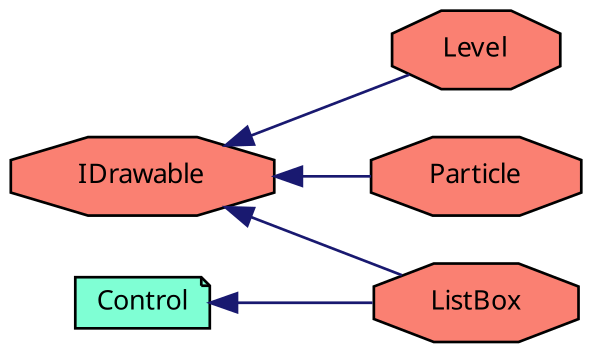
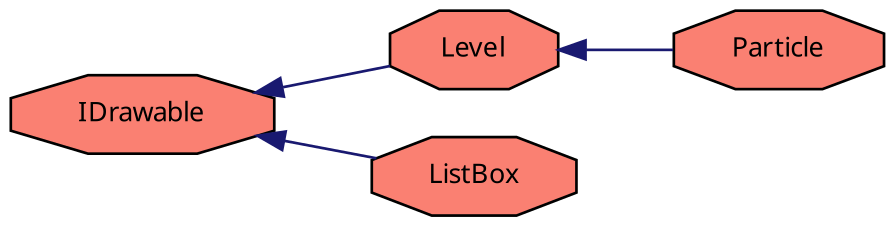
(337, 176) -> (630, 50)
(143, 303) -> none
